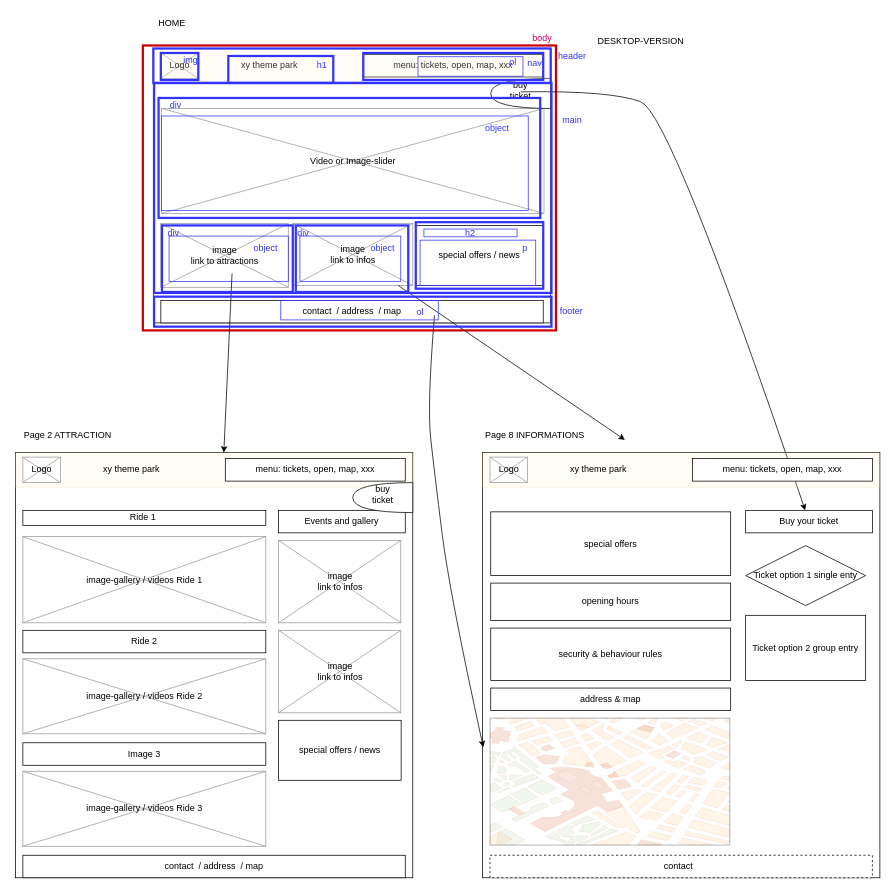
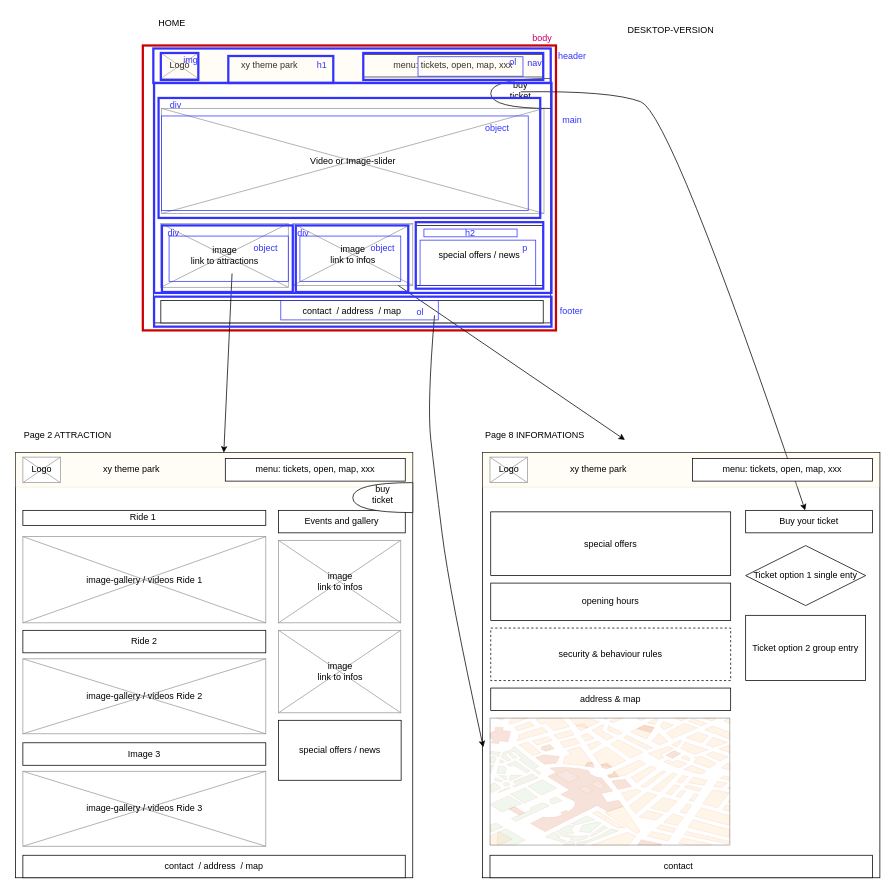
(641, 42) -> (671, 30)
(611, 654) -> (611, 654)
(681, 867) -> (681, 867)
